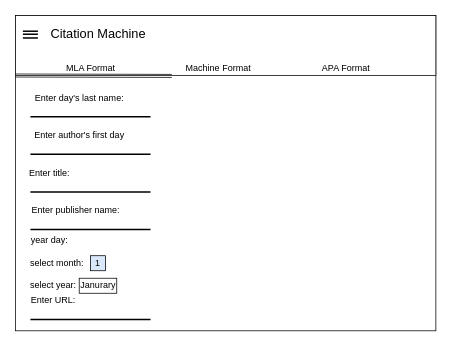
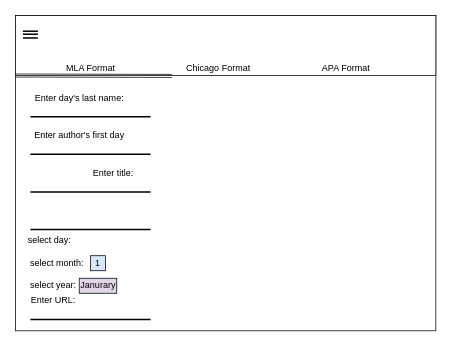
(98, 35) -> none
(218, 68) -> (218, 68)
(49, 173) -> (113, 173)
(75, 210) -> none
(50, 240) -> (50, 240)
(98, 285) -> (98, 285)
